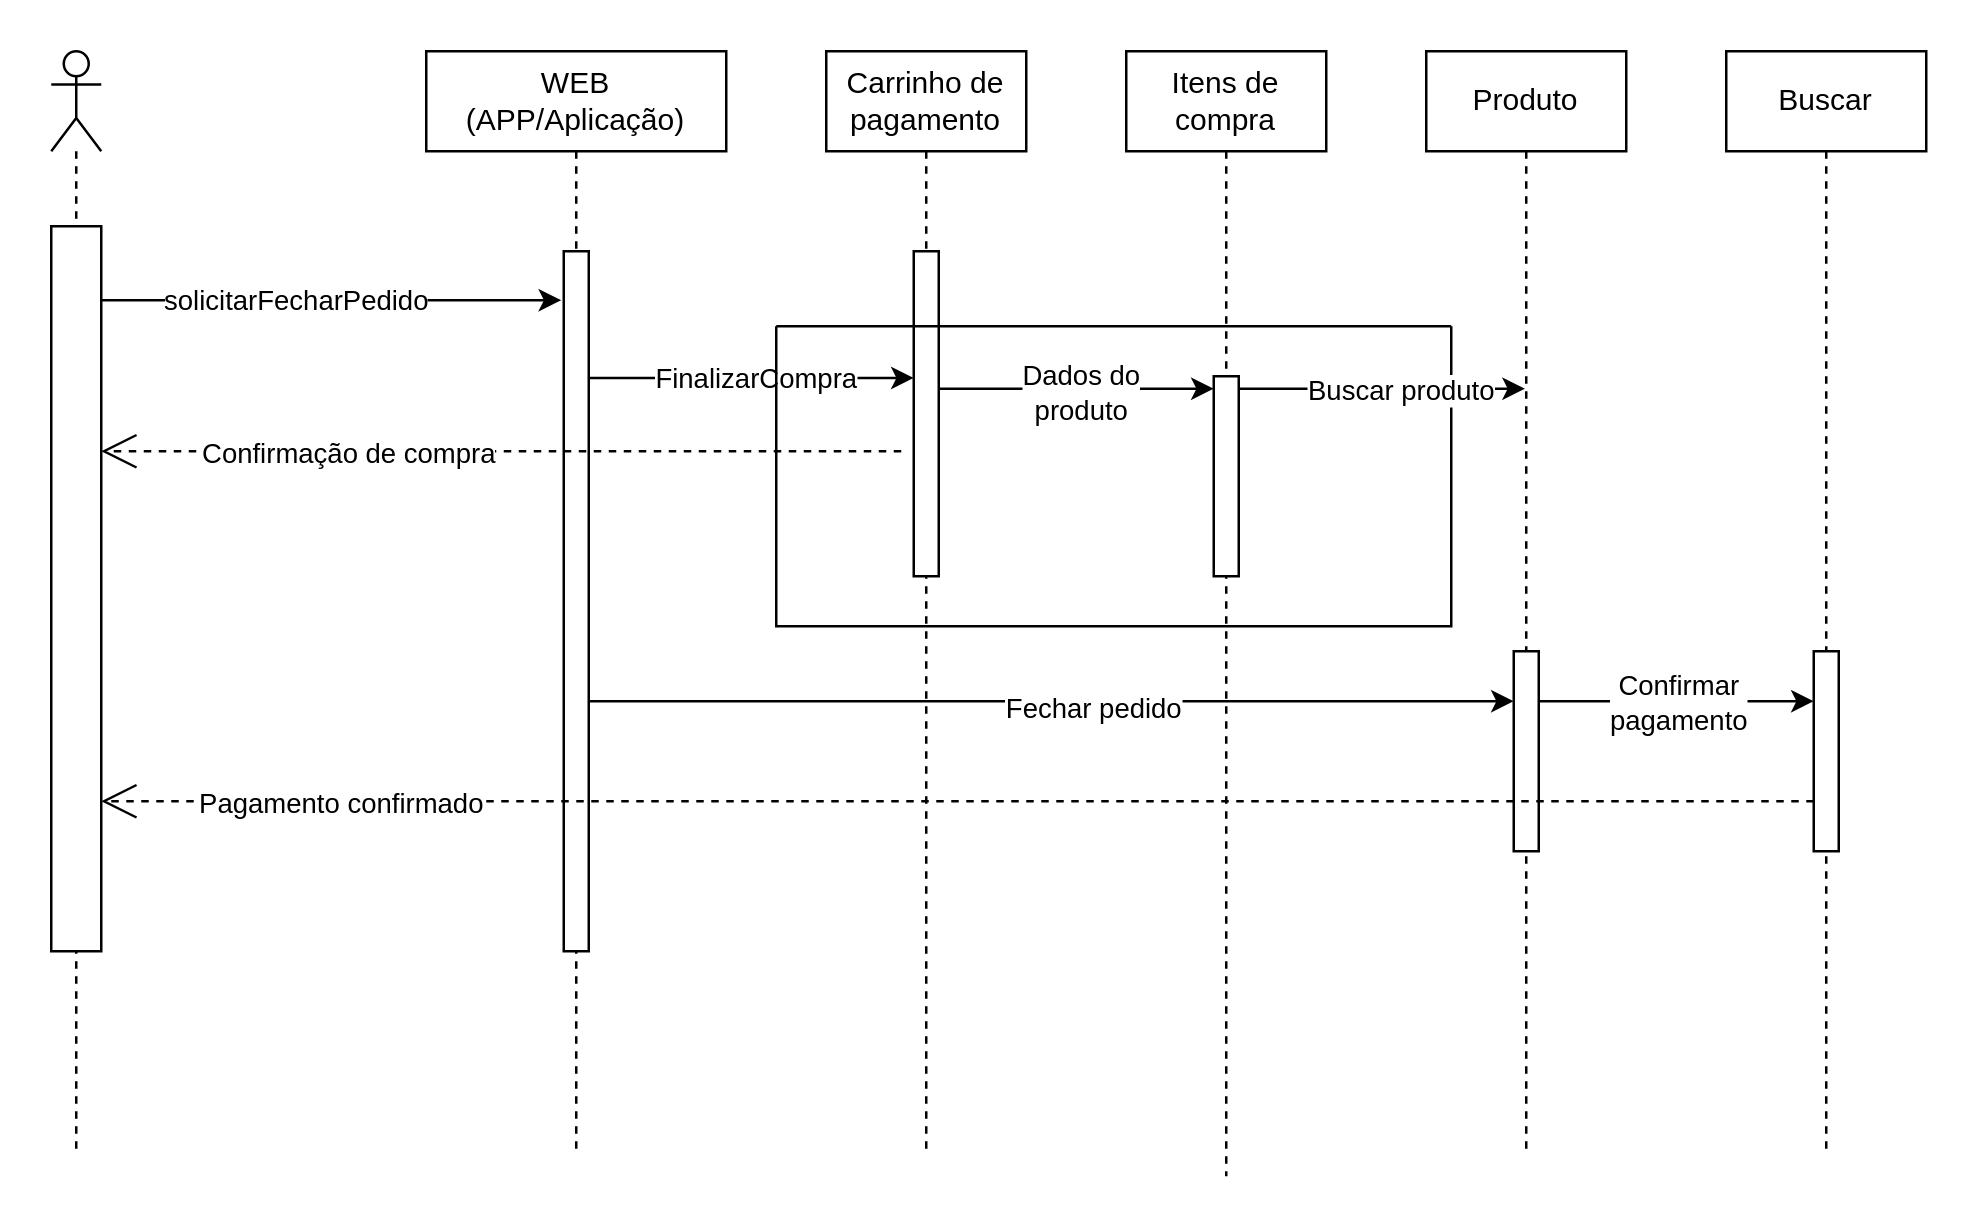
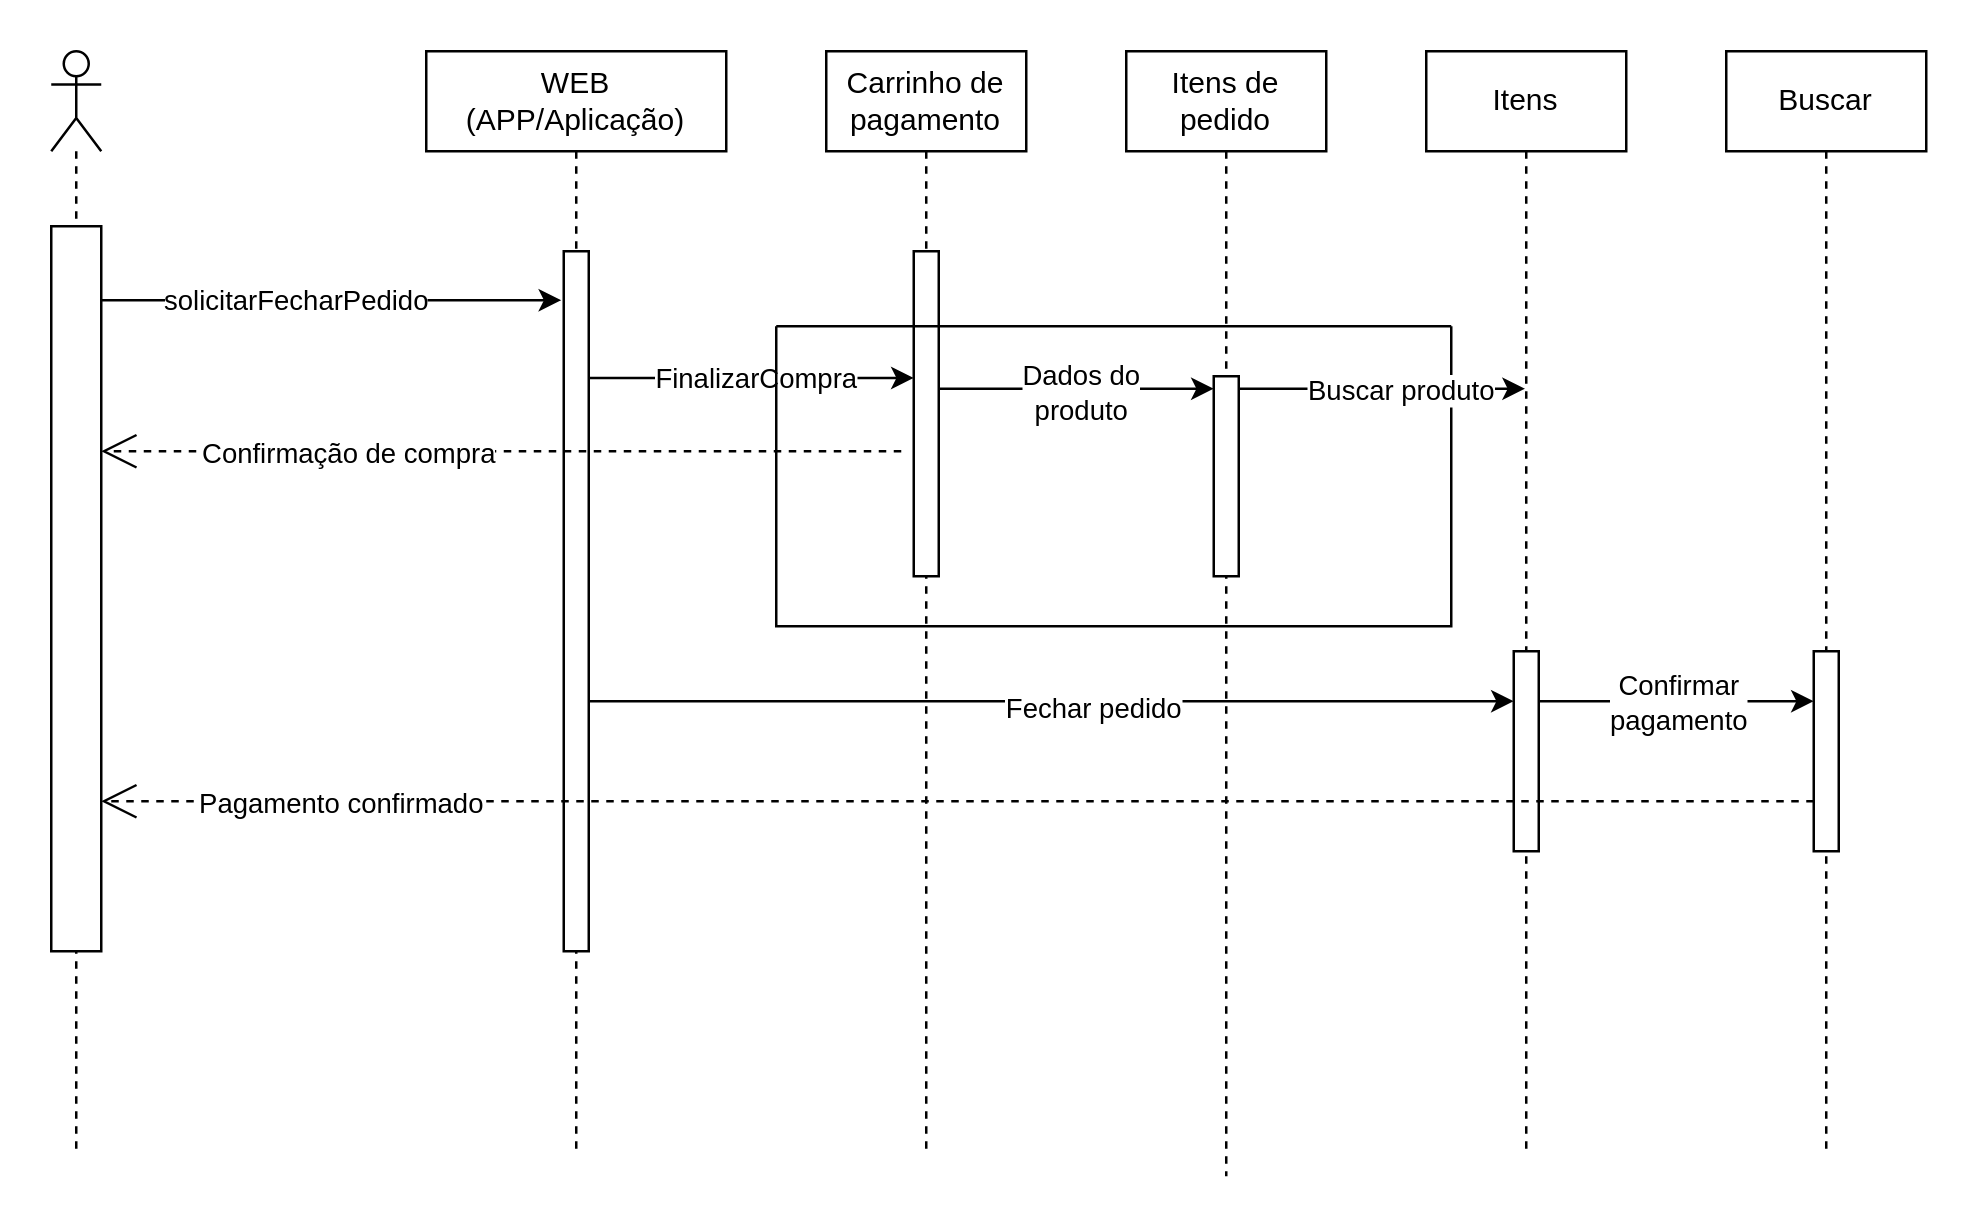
(1226, 101) -> (1226, 101)
(1526, 101) -> (1526, 101)
